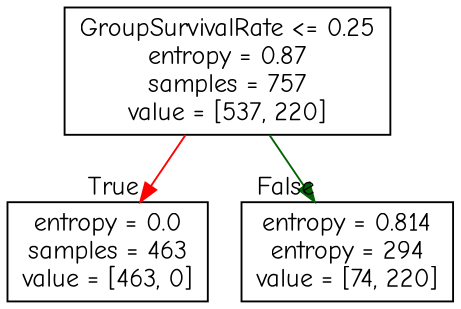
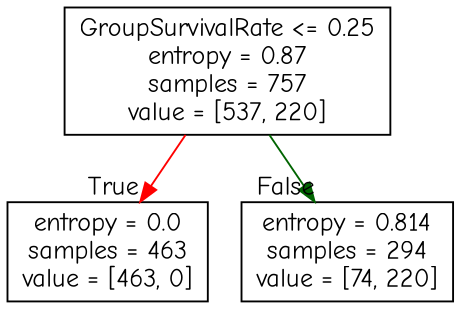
(347, 252) -> (347, 252)
